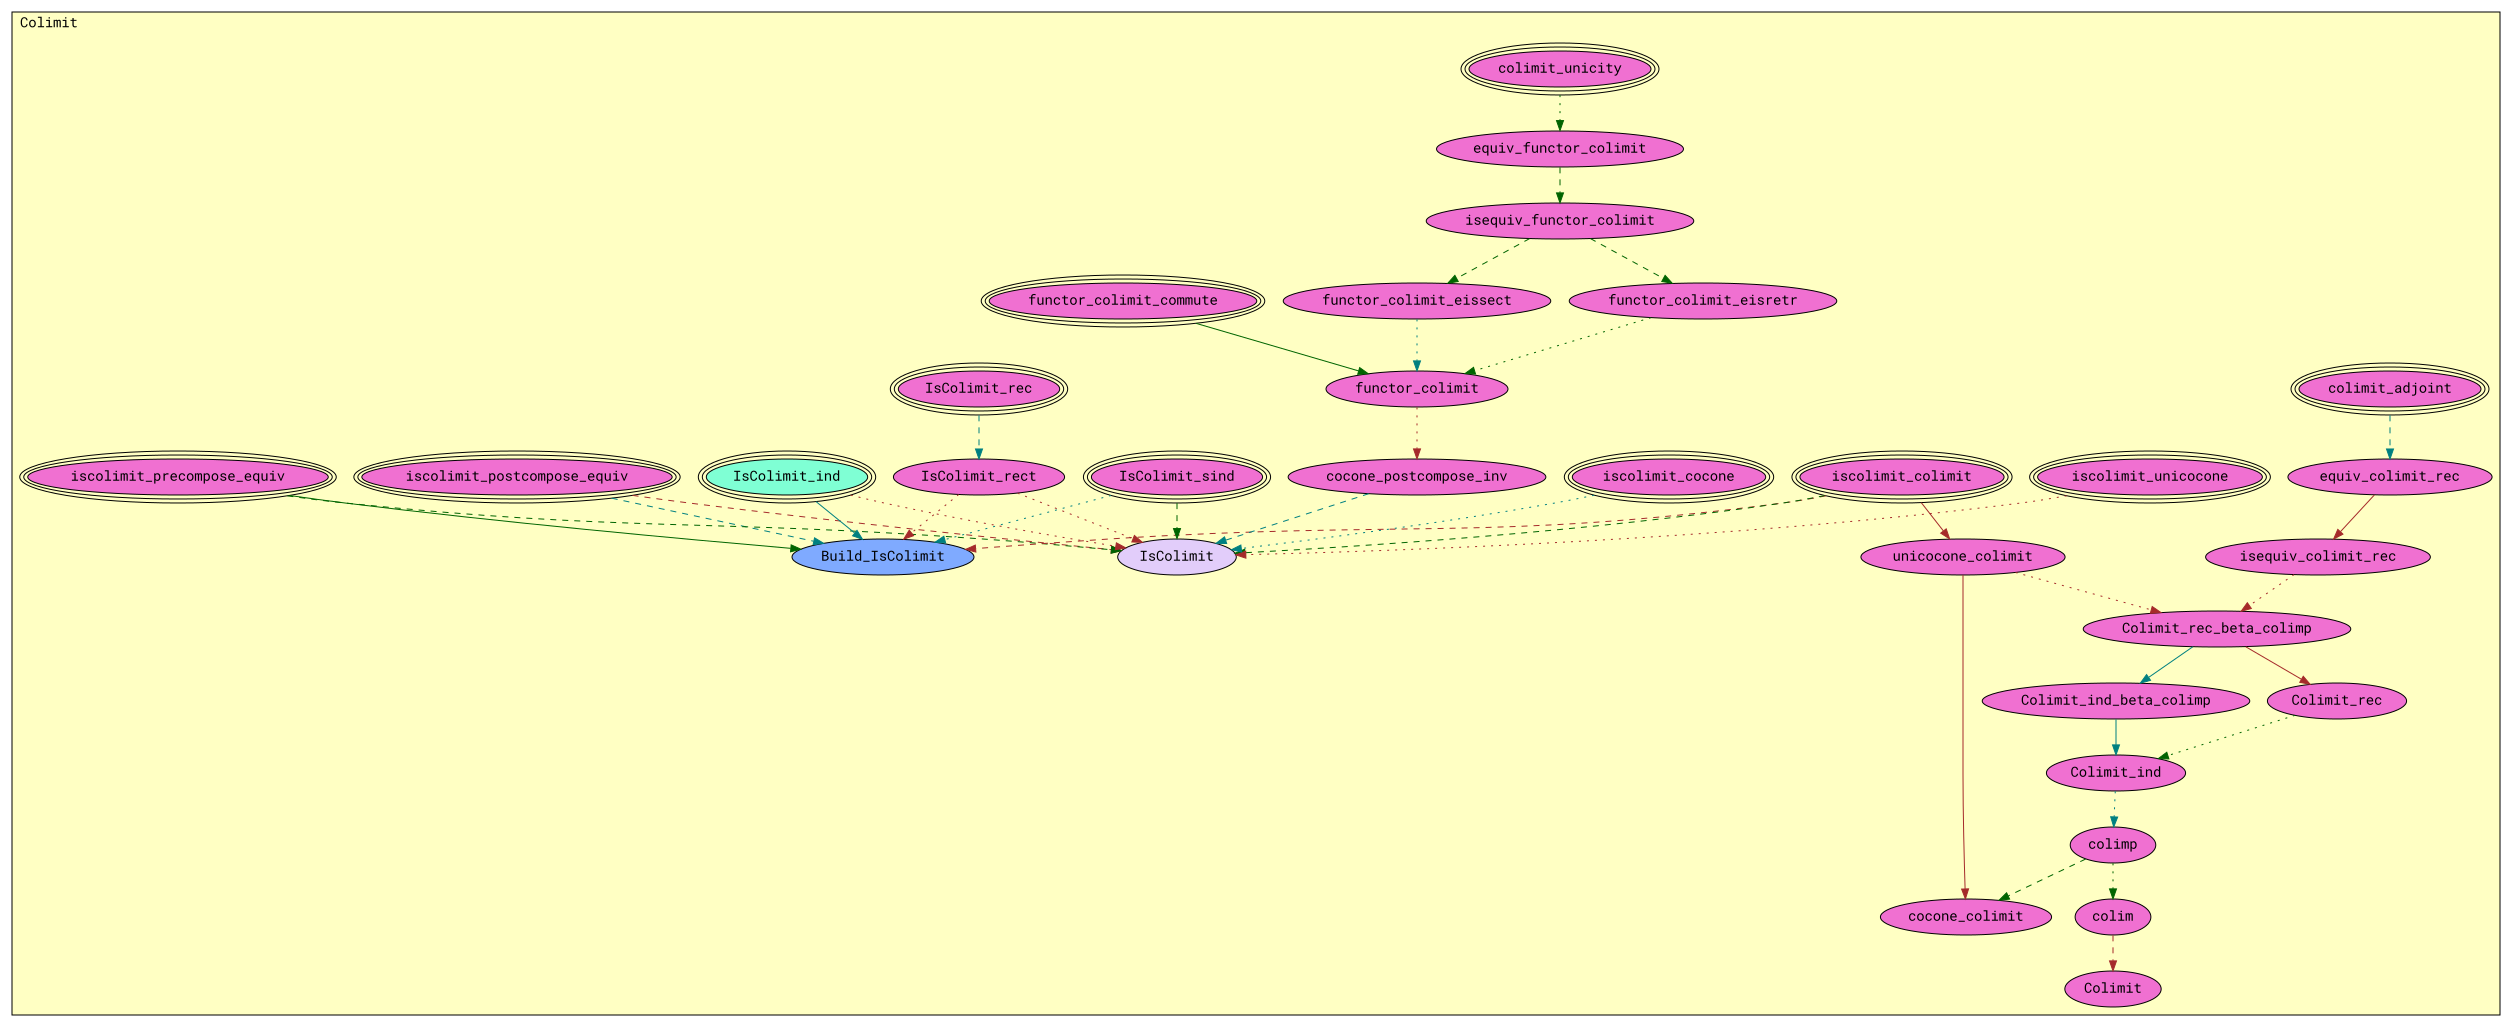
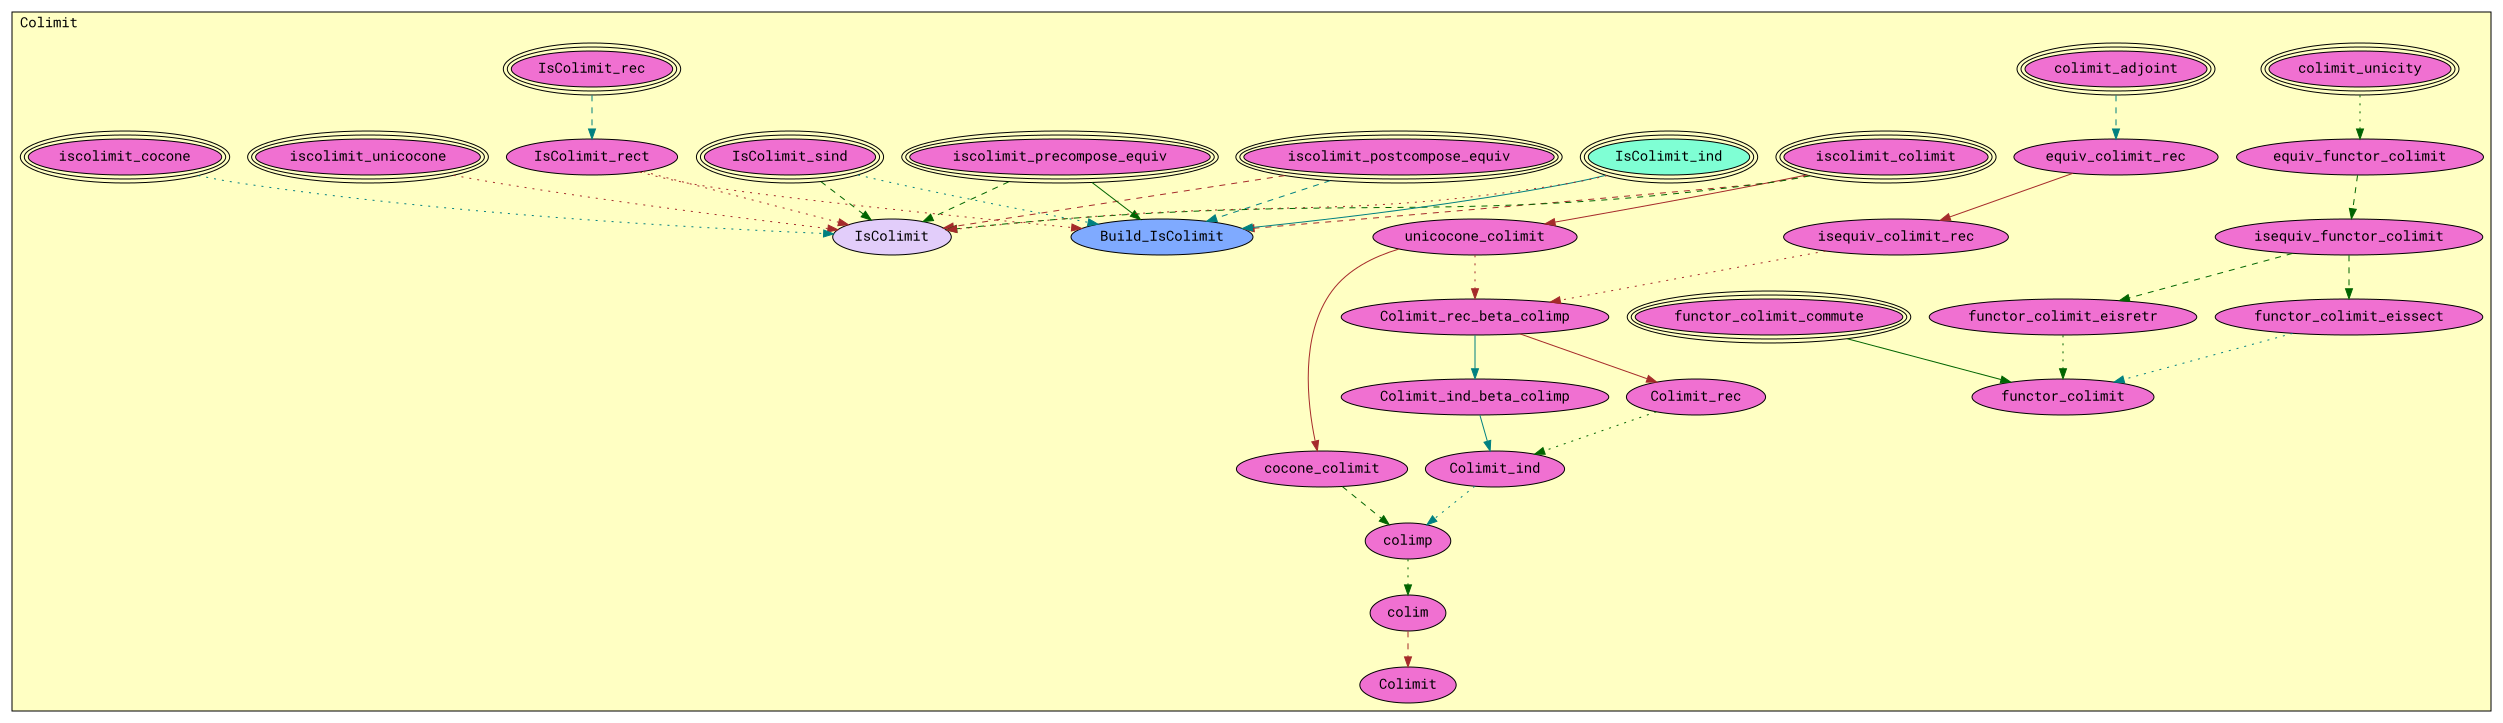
(1417, 477) -> none
(2047, 877) -> (1362, 502)
